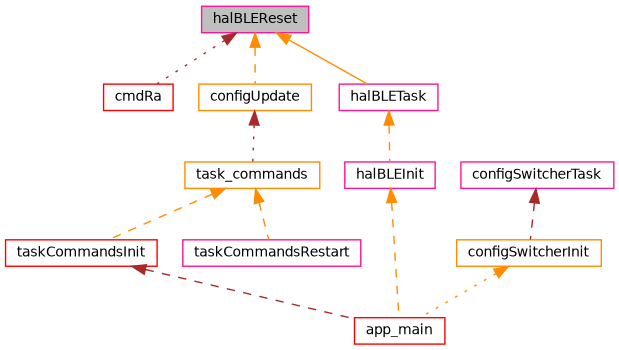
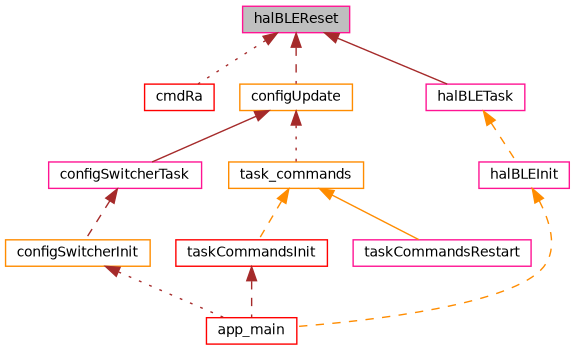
(328, 62) -> (392, 61)
(255, 66) -> (296, 66)
none -> (204, 139)
(264, 221) -> (375, 217)
(458, 296) -> (171, 295)
